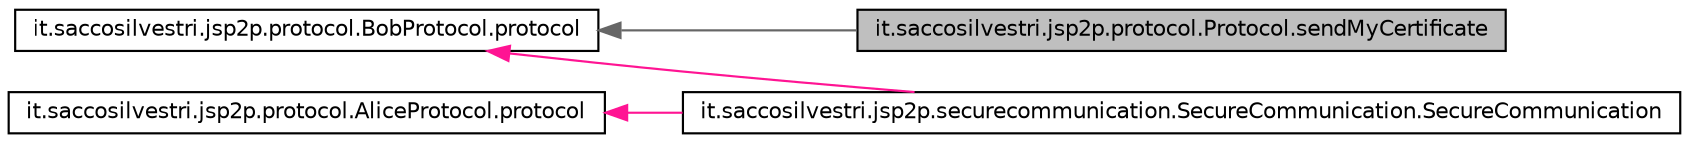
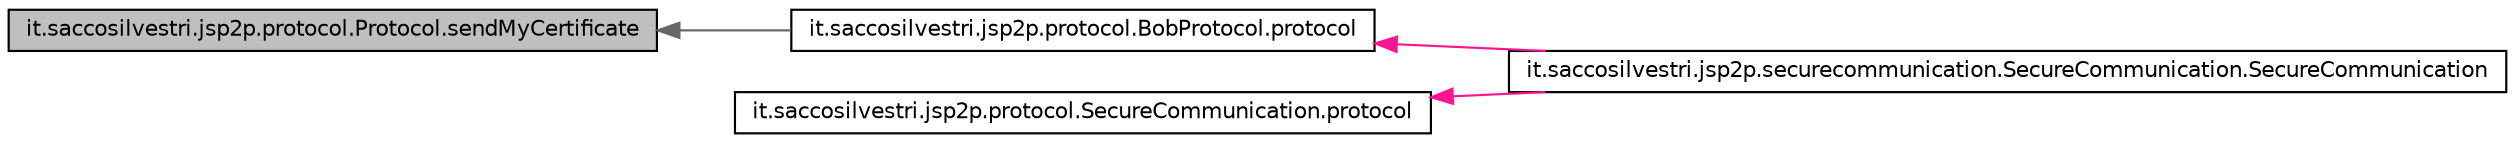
(739, 30) -> (735, 30)
(307, 113) -> (1083, 113)
